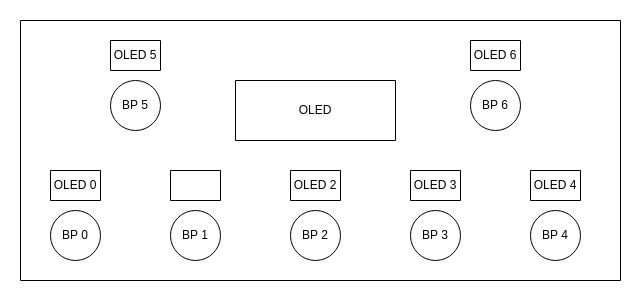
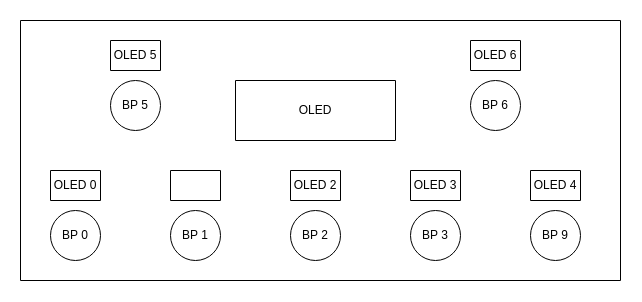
(556, 236) -> (556, 236)
